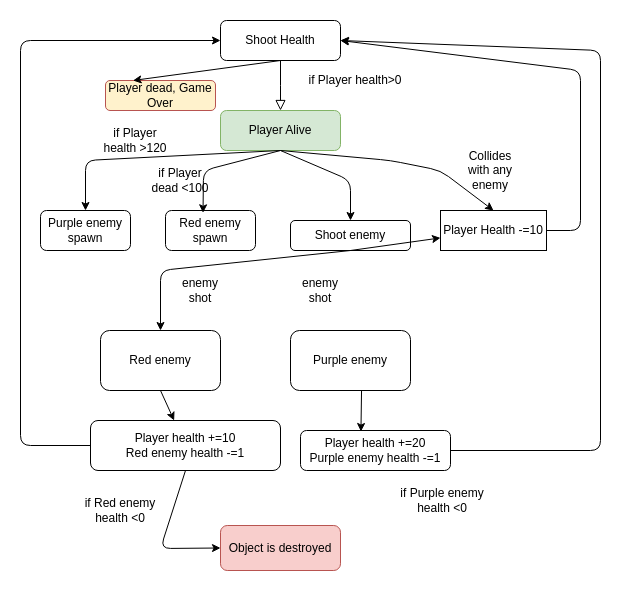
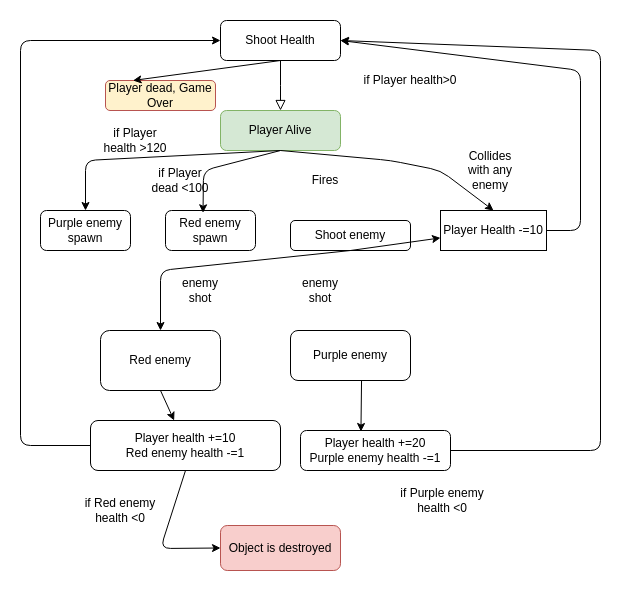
(356, 81) -> (411, 81)
(327, 171) -> none
none -> (326, 181)
(351, 361) -> (351, 356)
